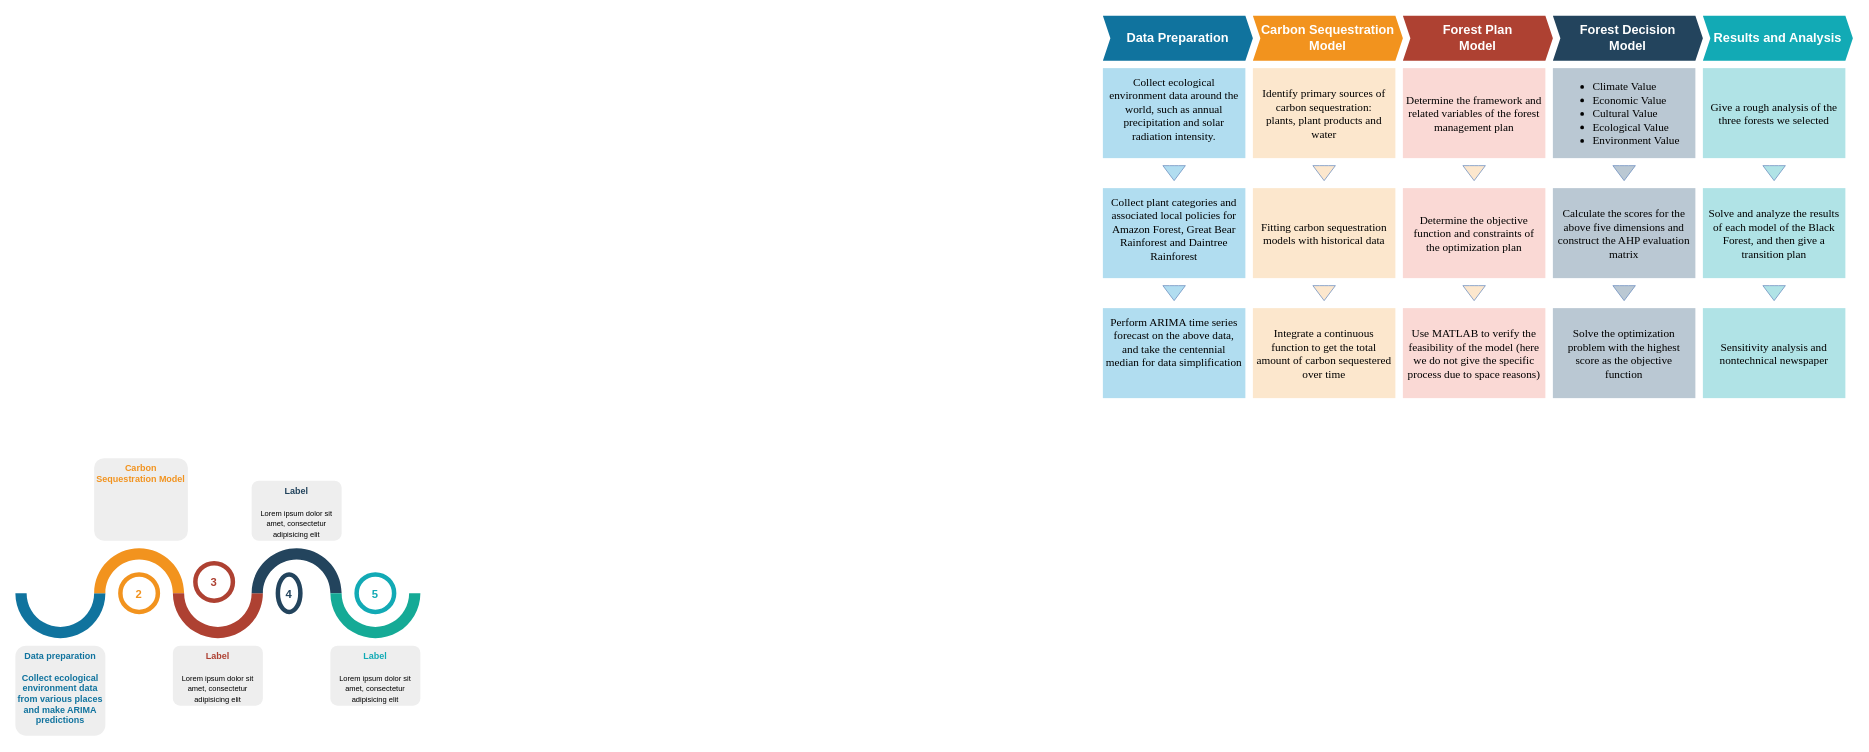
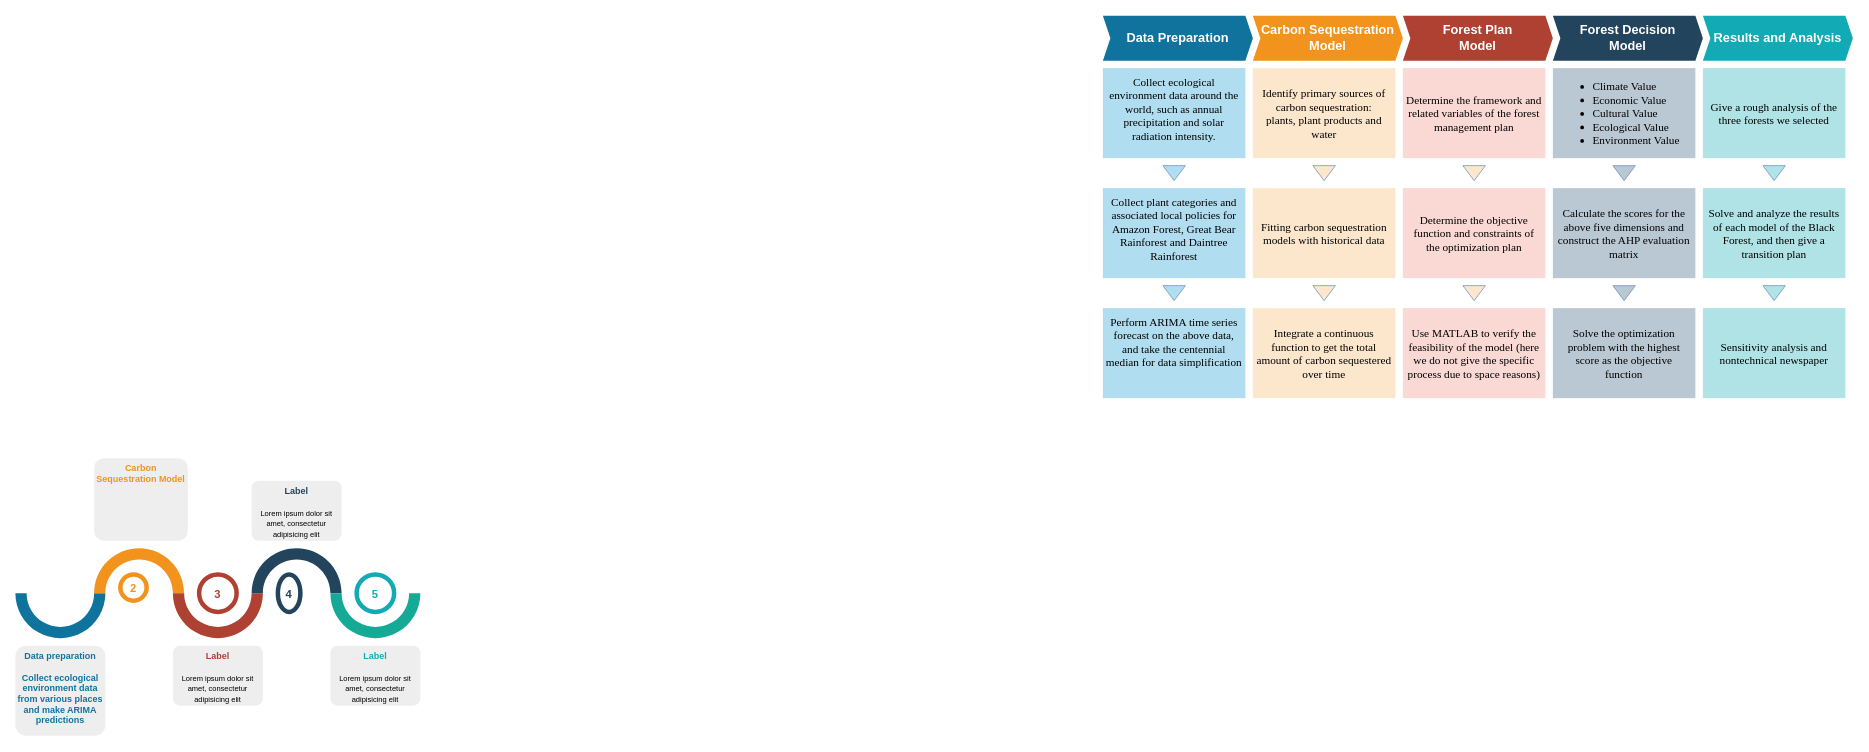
(214, 582) -> (218, 593)
(139, 593) -> (134, 587)
